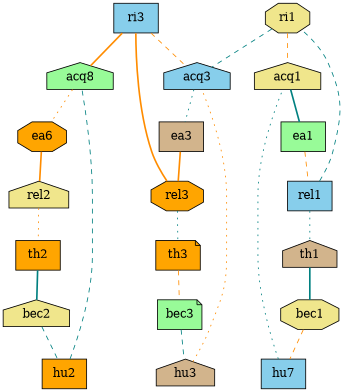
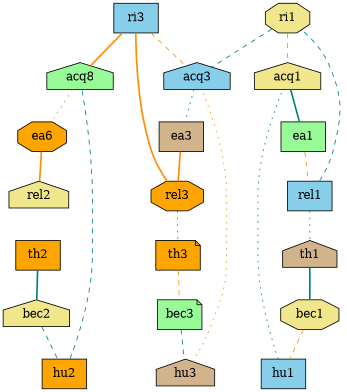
(38, 224) -> none
(283, 374) -> (283, 374)
